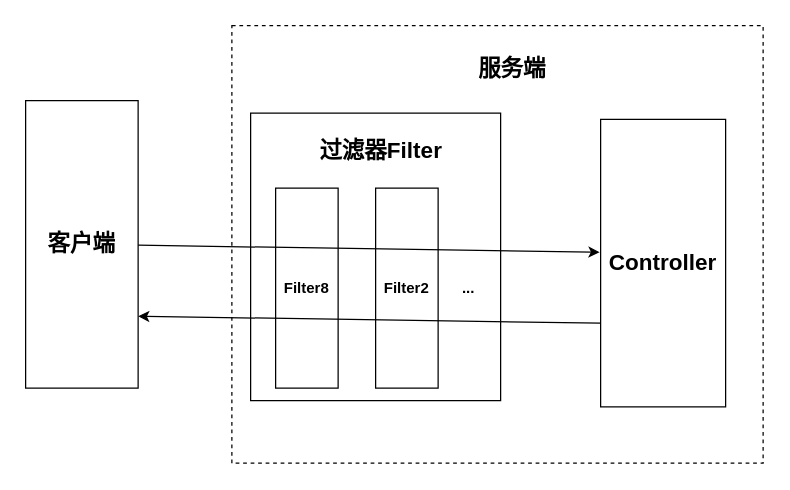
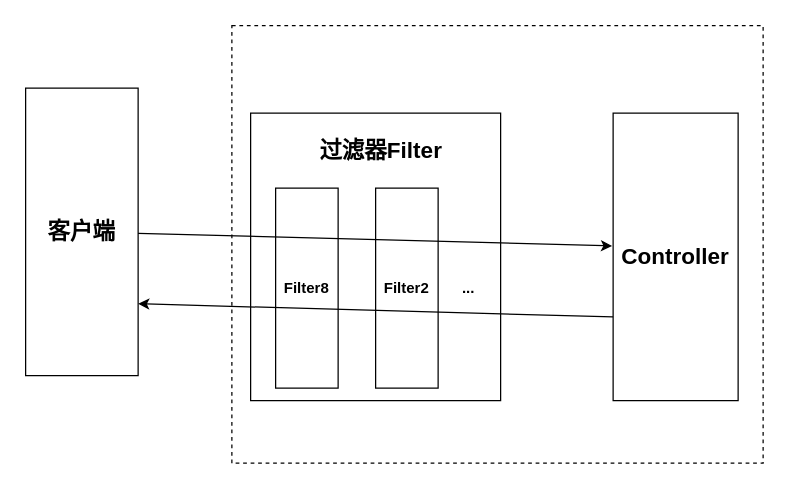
(512, 69) -> none
(82, 244) -> (82, 232)
(663, 263) -> (676, 257)
